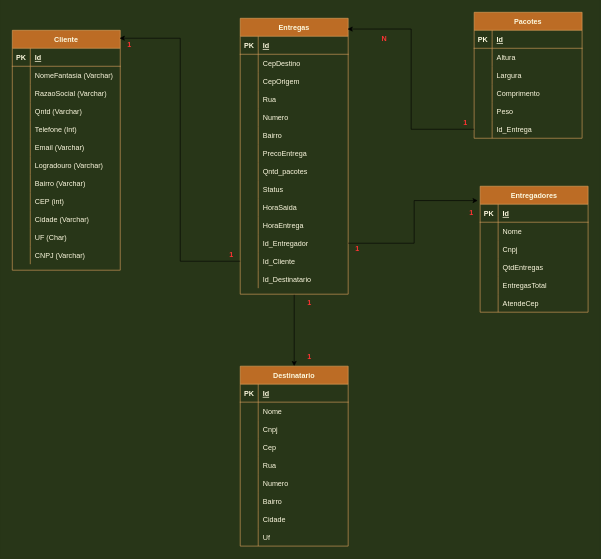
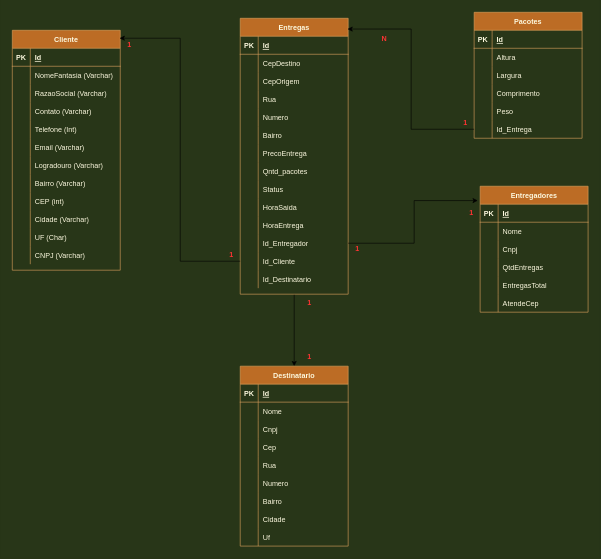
(62, 112) -> (68, 112)
